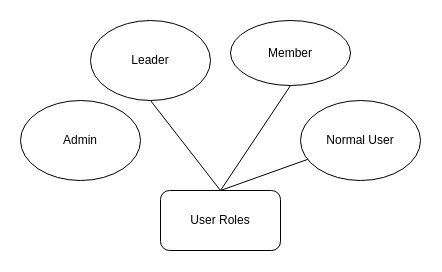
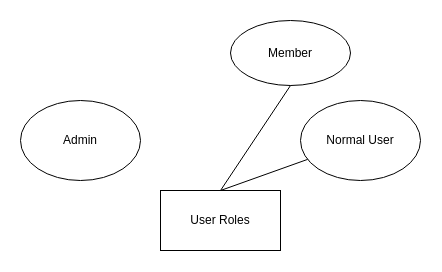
(151, 61) -> none
(185, 145) -> none
(221, 221) -> (221, 221)
